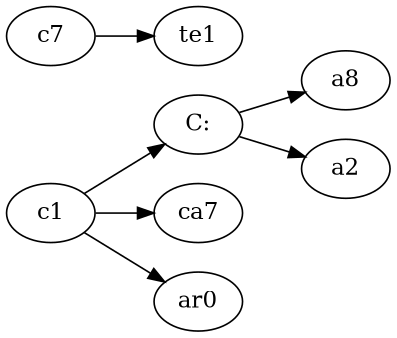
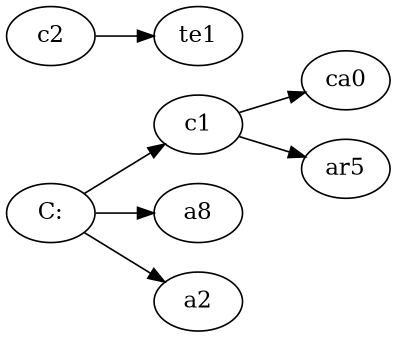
(51, 36) -> (51, 36)
(117, 173) -> (117, 173)
(198, 213) -> (346, 80)
(198, 302) -> (346, 169)
